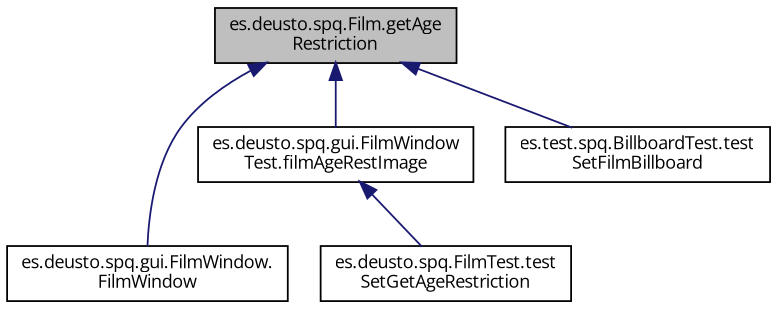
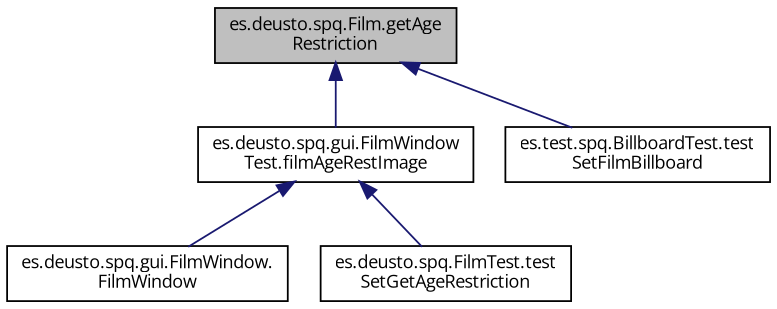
(172, 142) -> (234, 219)
